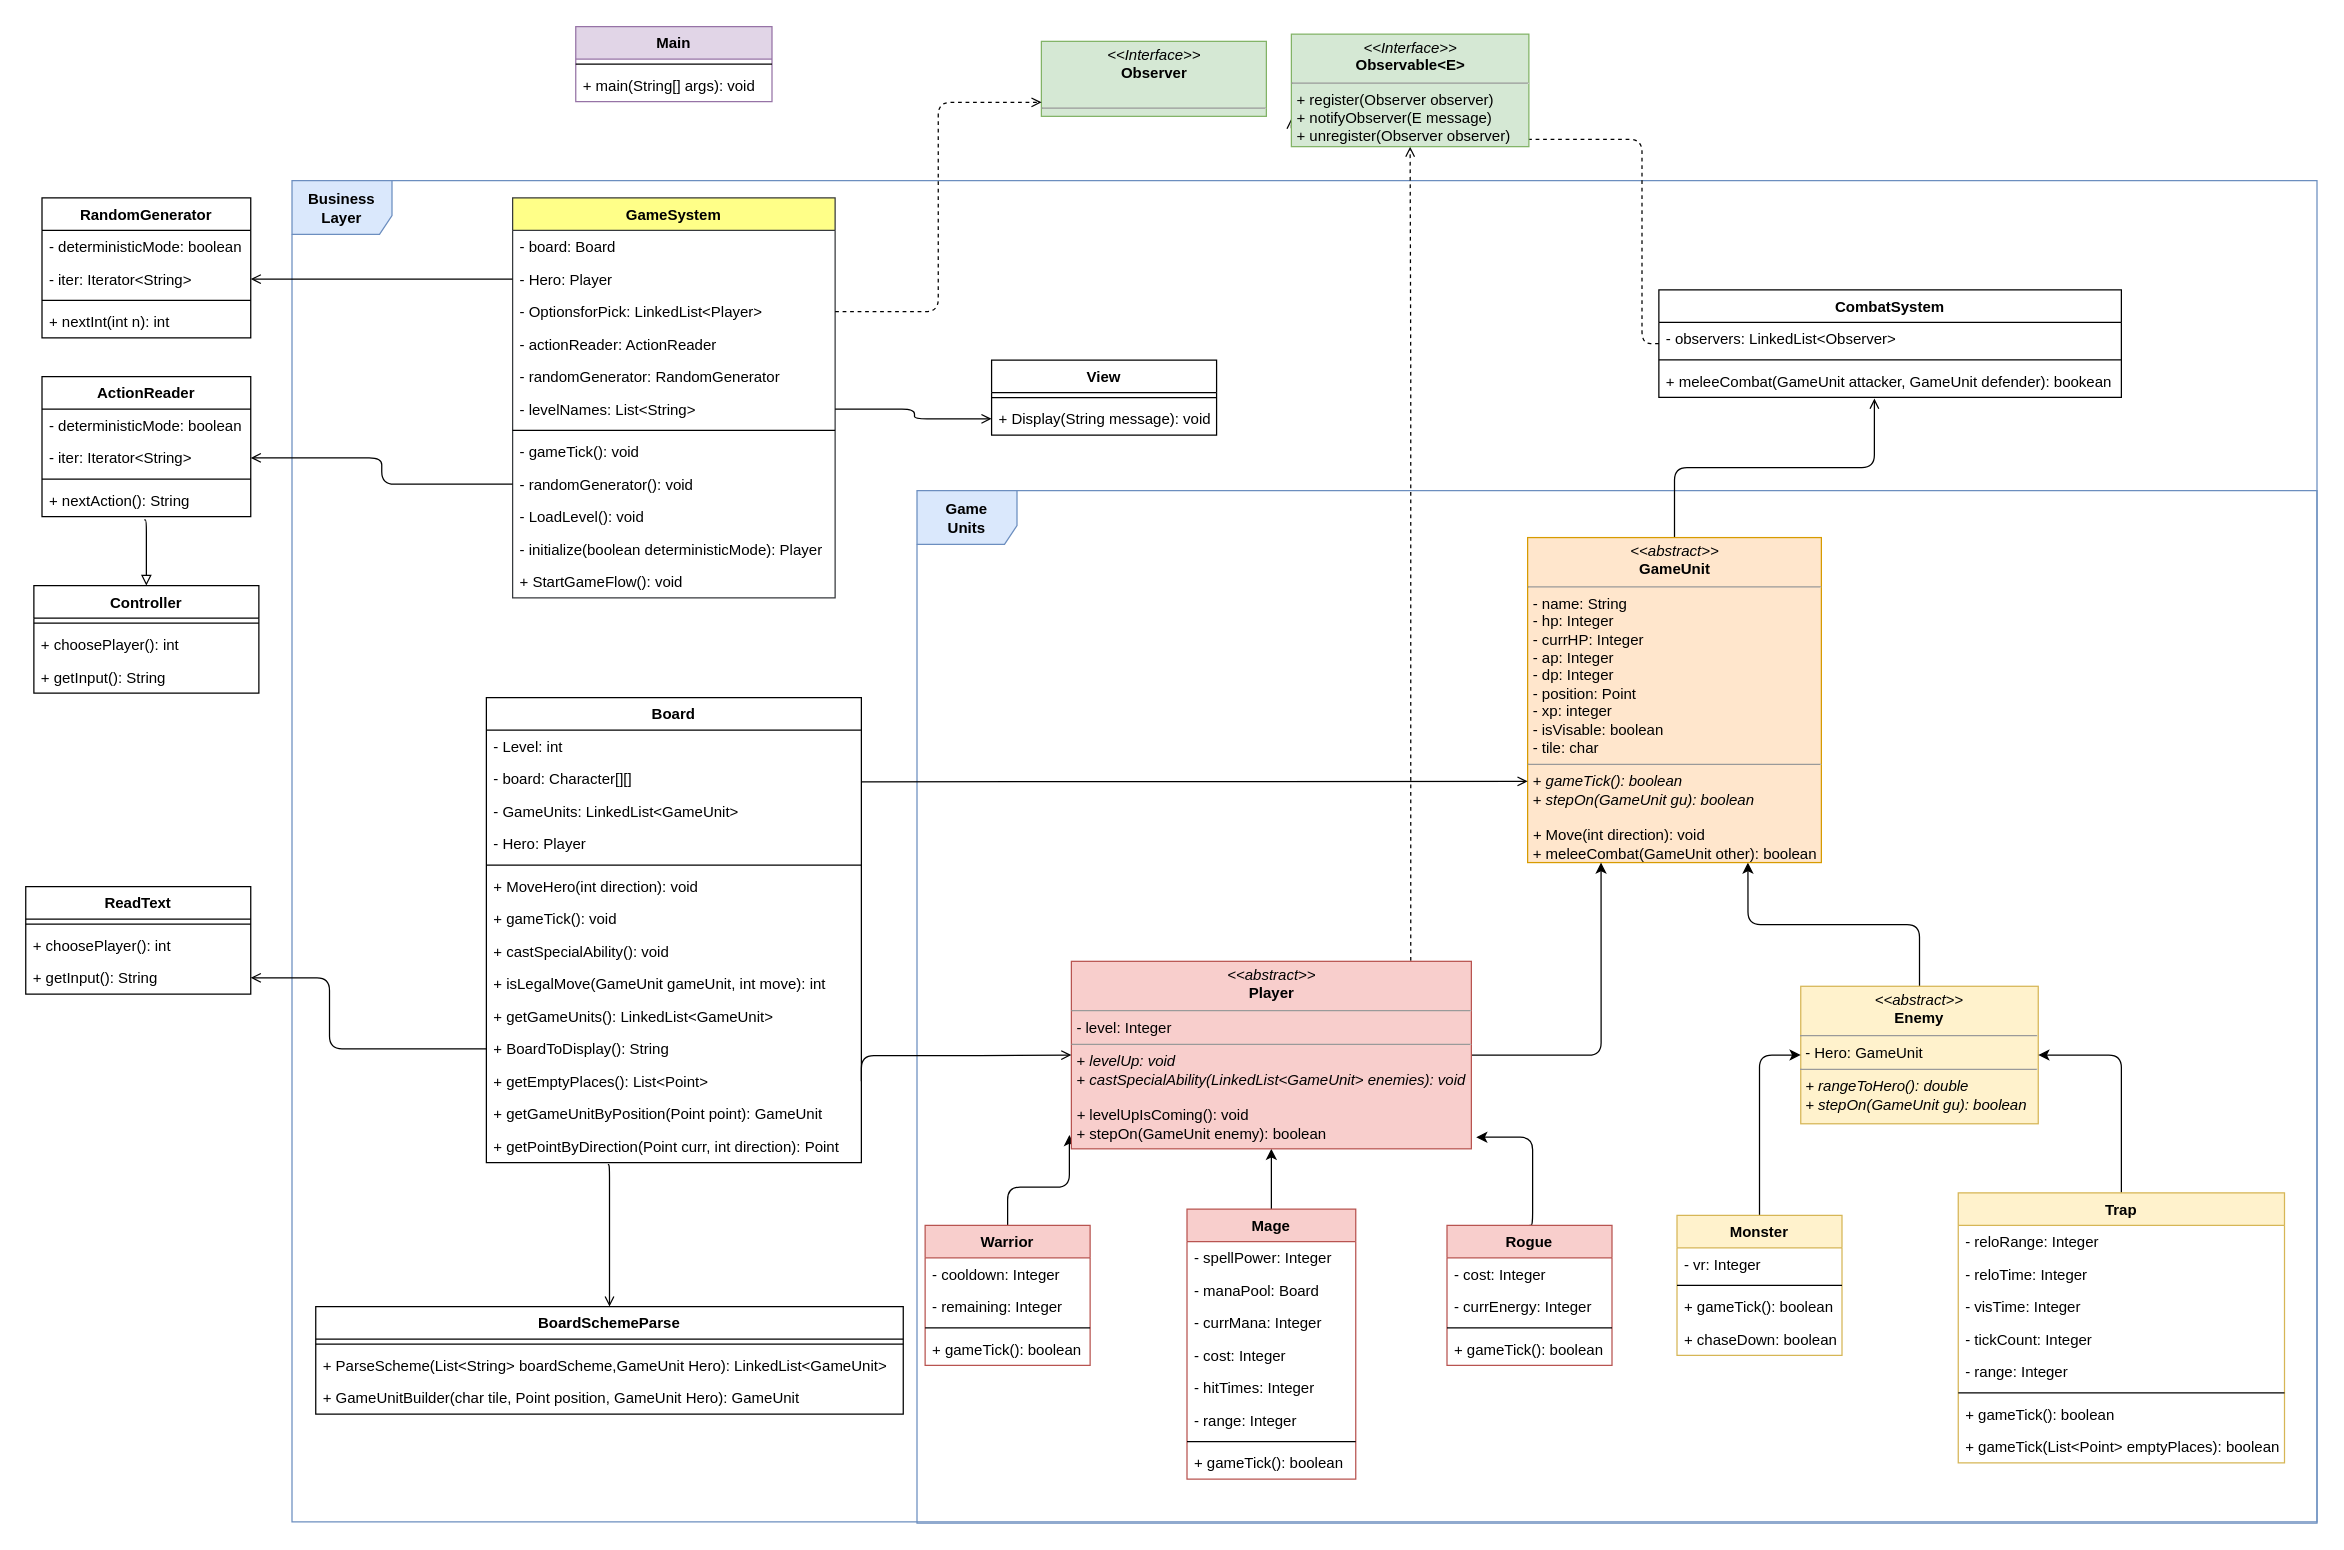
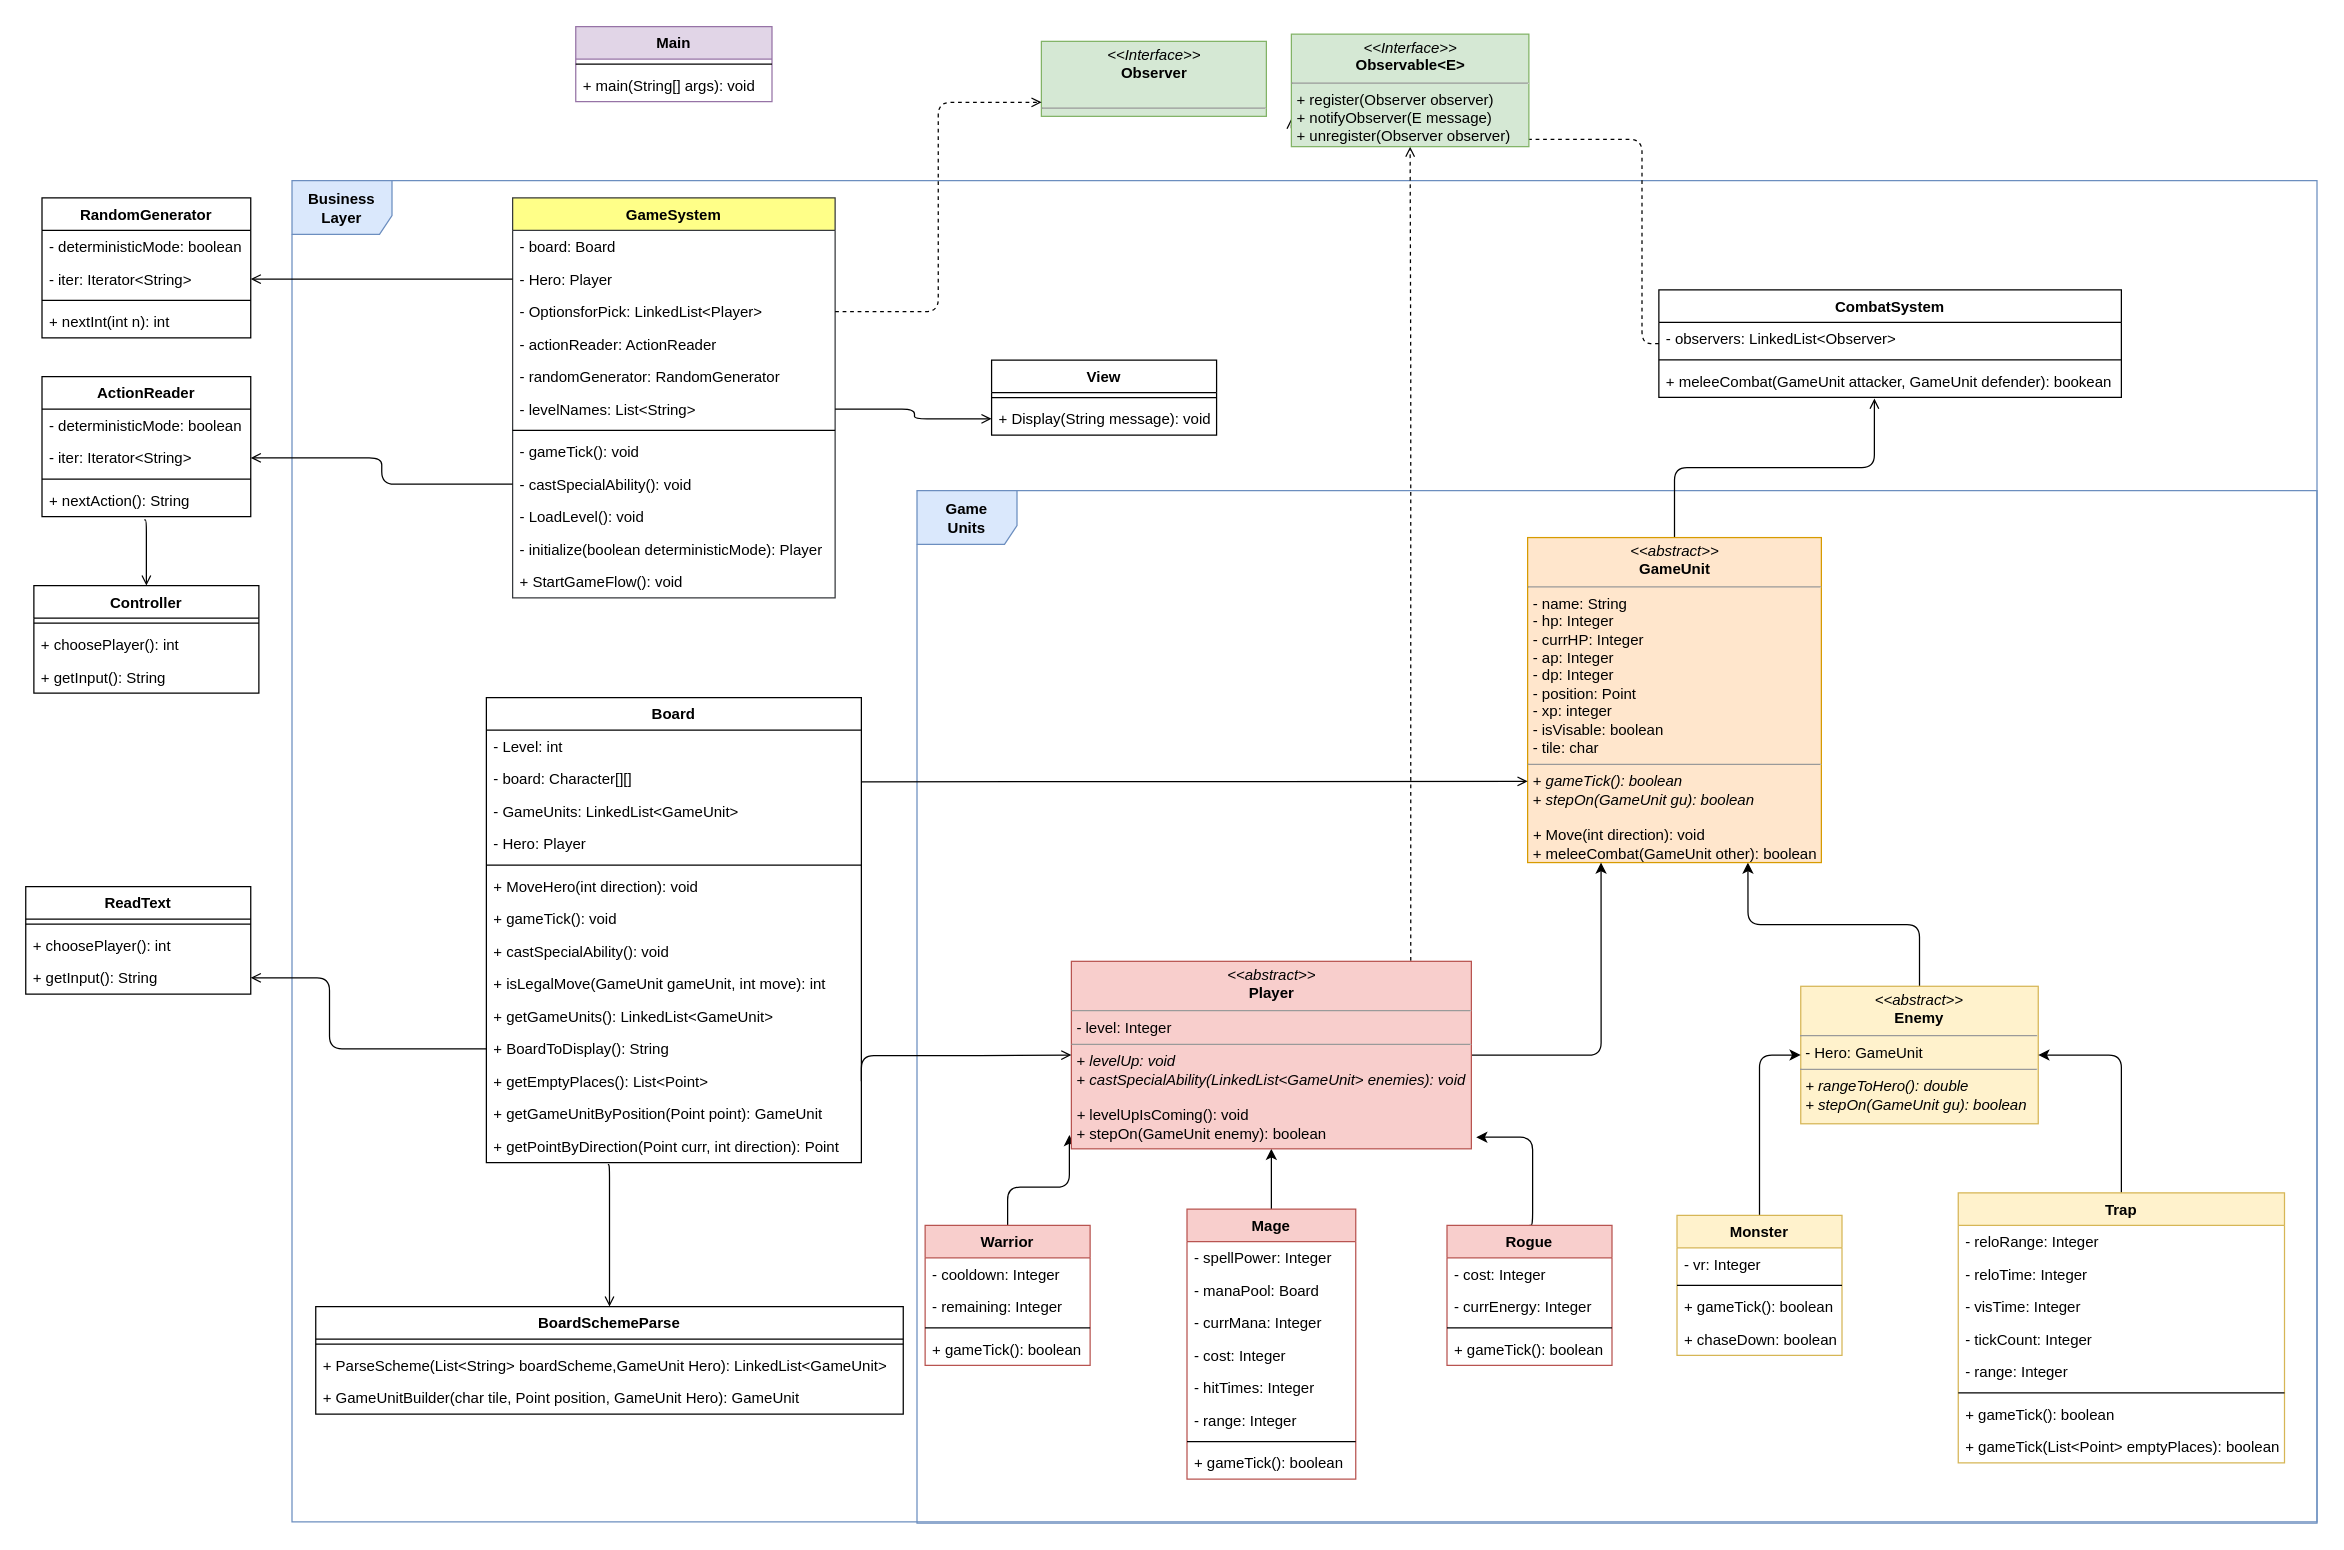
(617, 485) -> (619, 485)
(146, 574) -> (146, 578)
